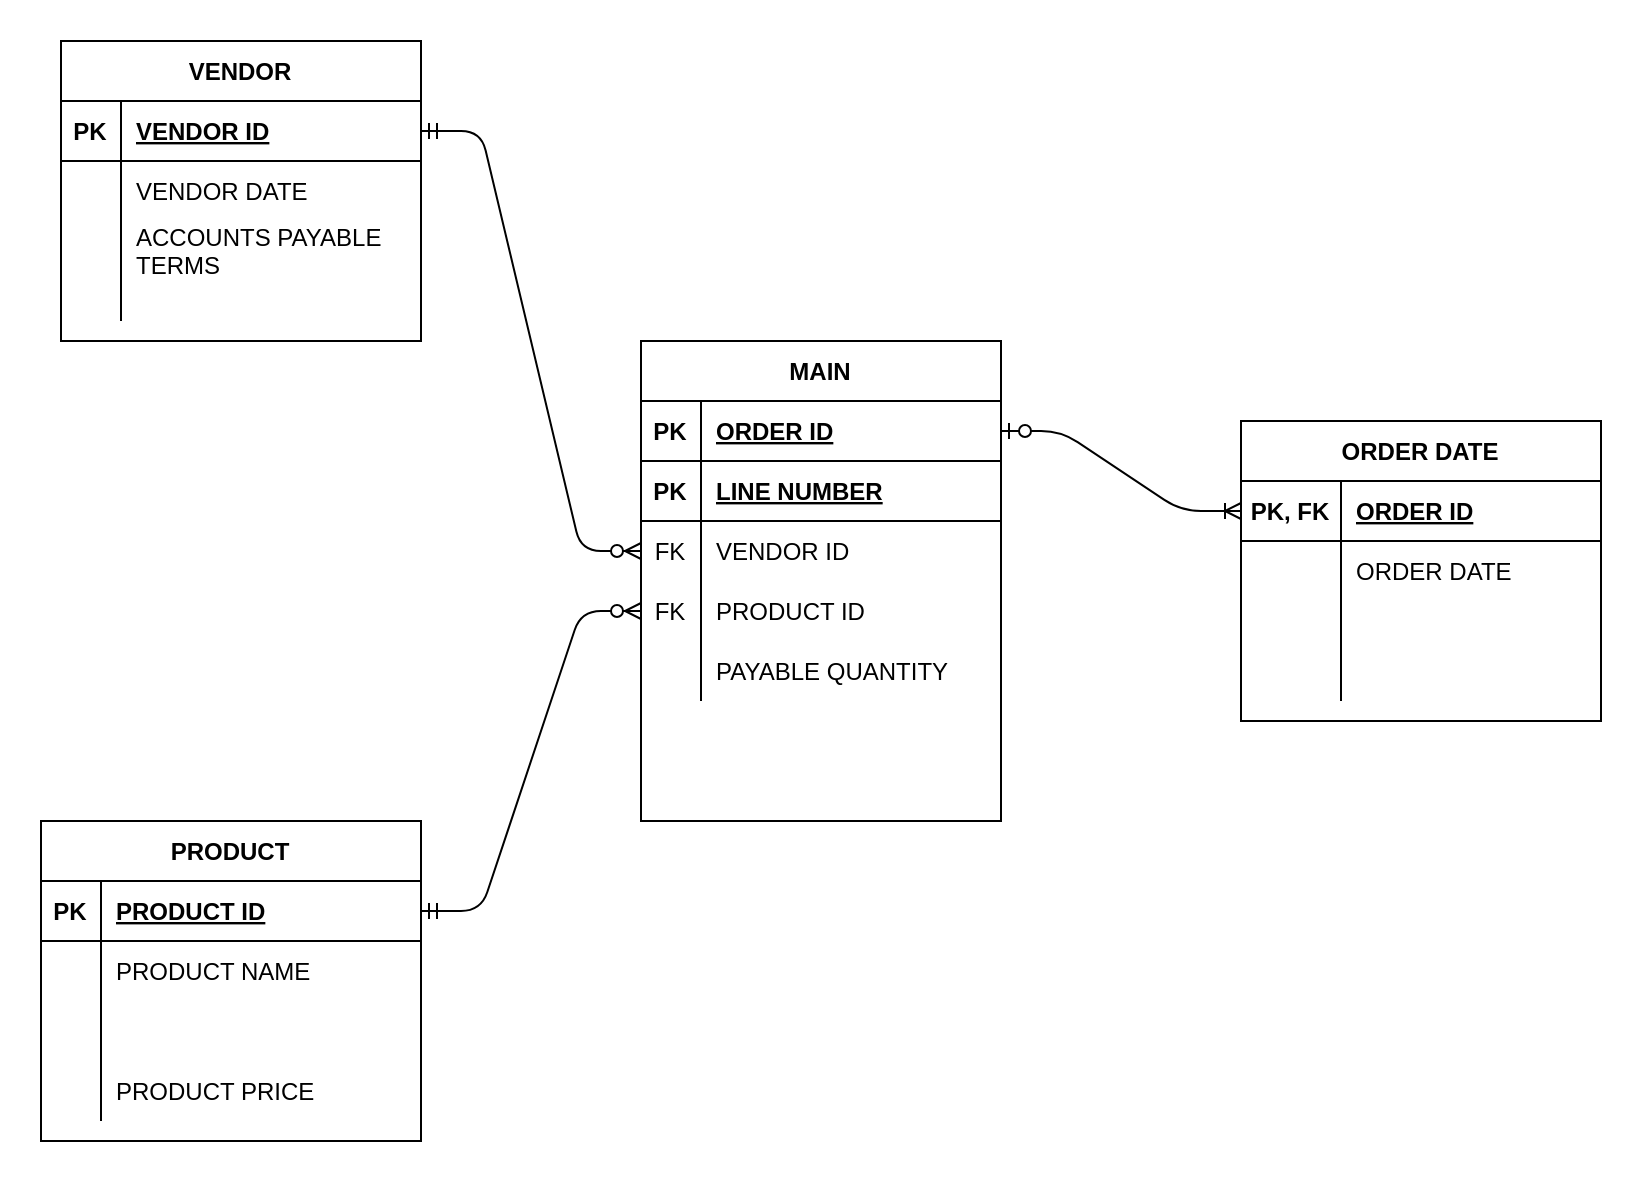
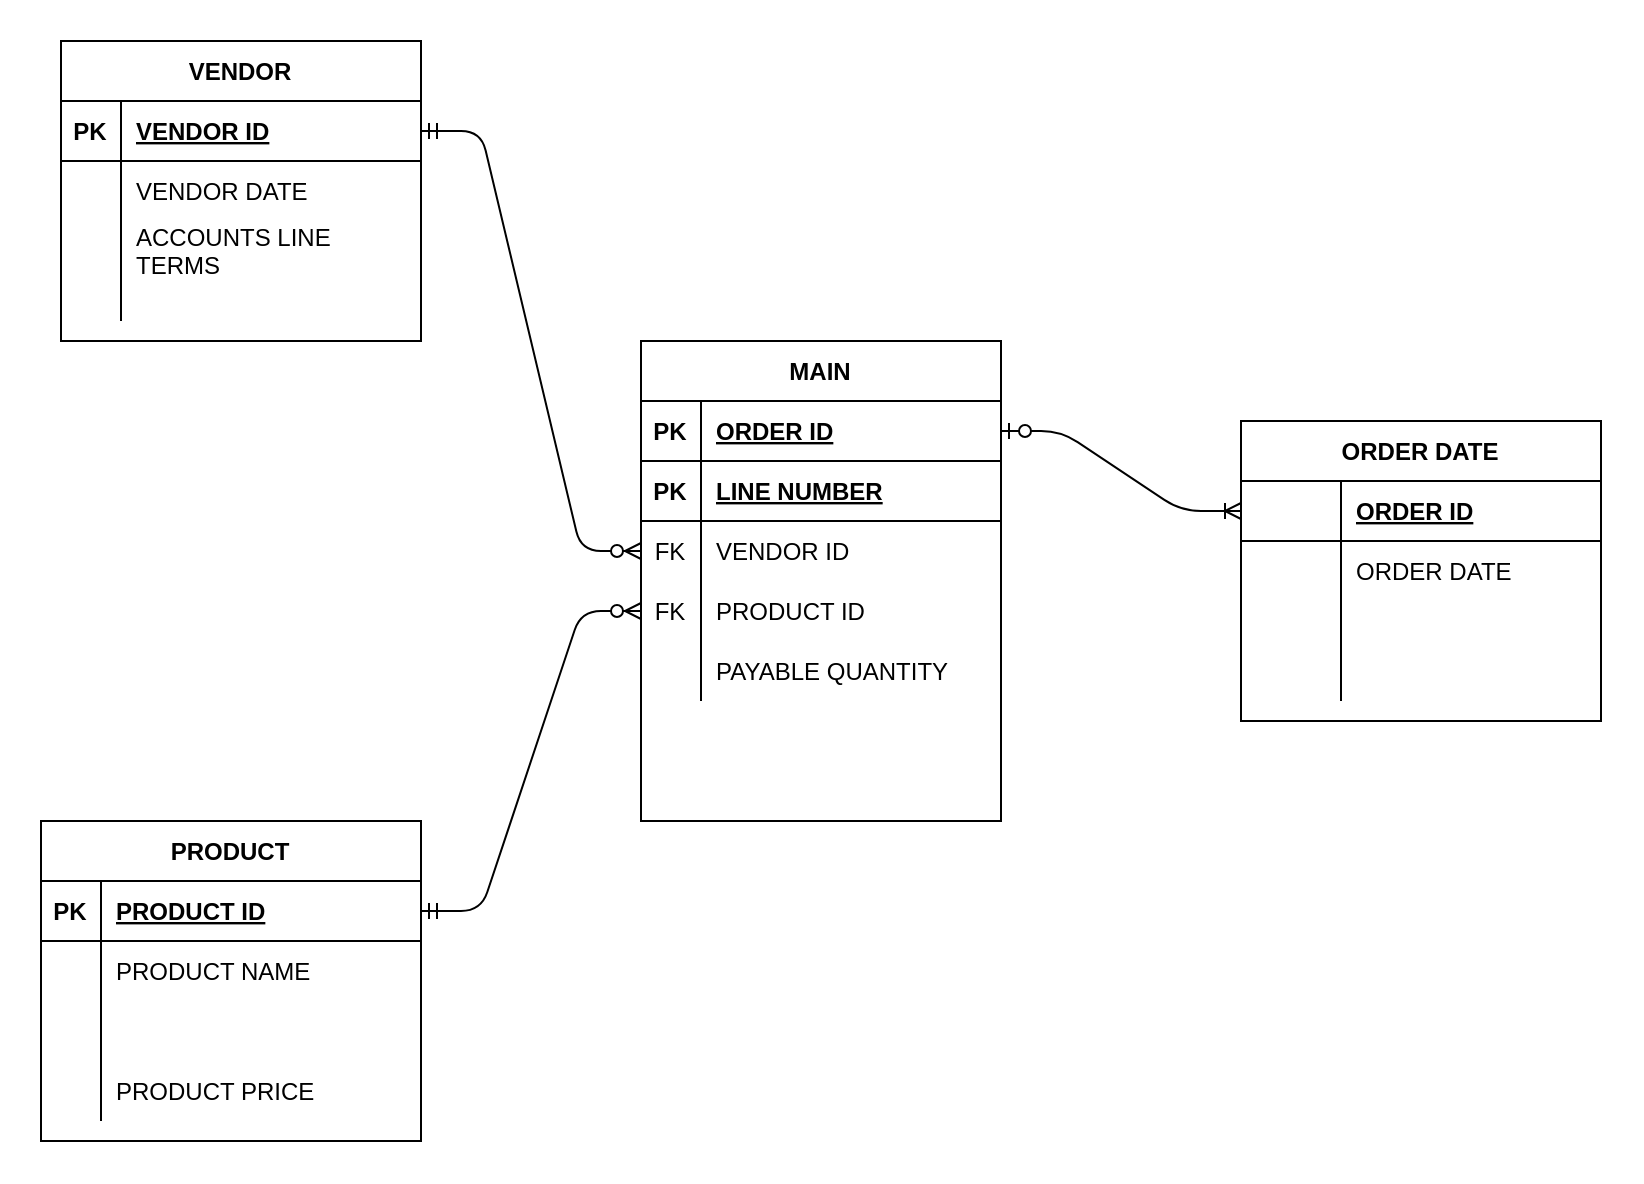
(240, 238) -> (220, 238)
(1291, 511) -> none
